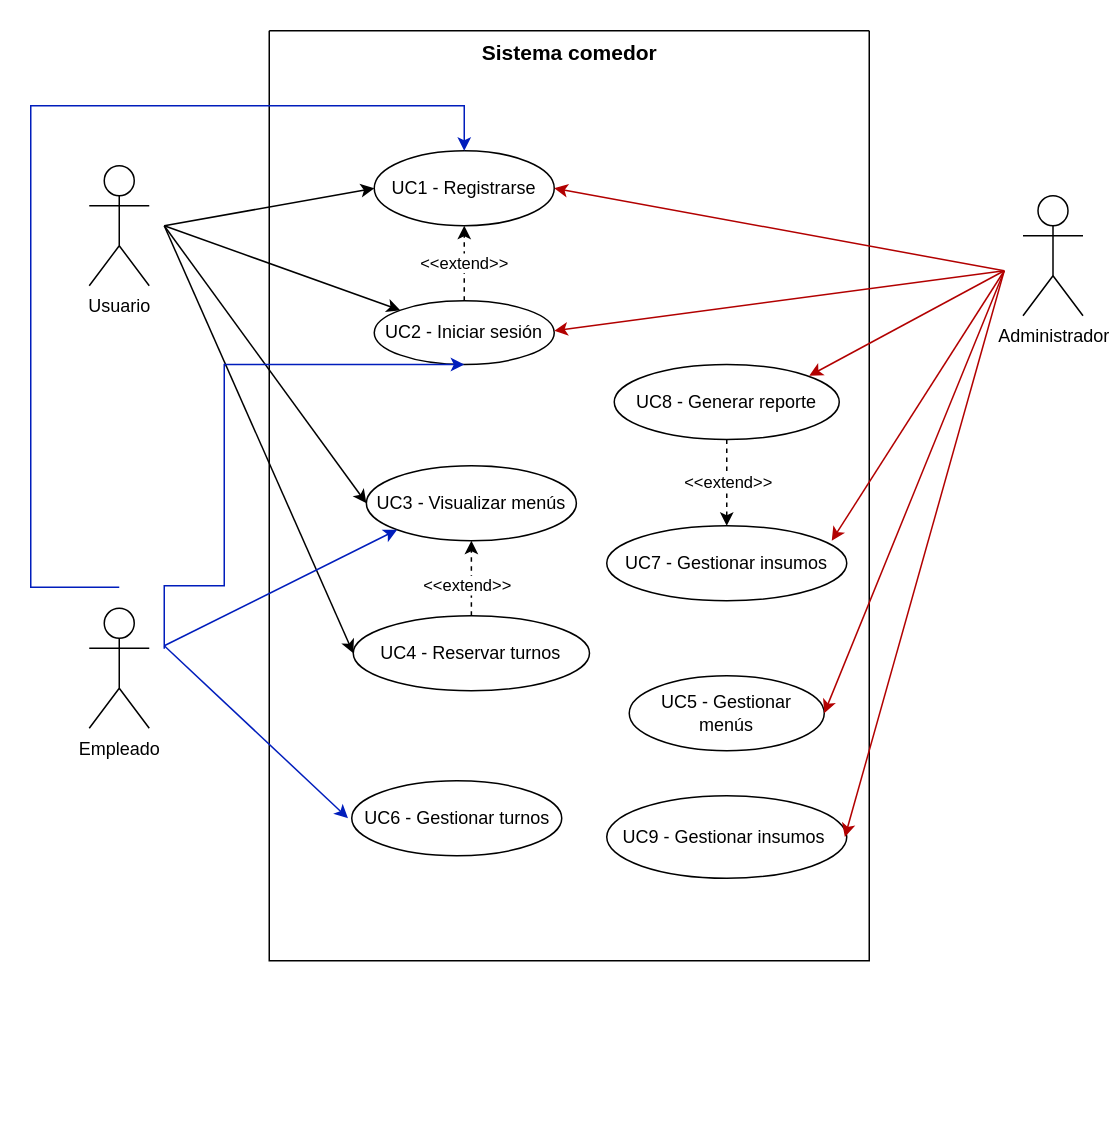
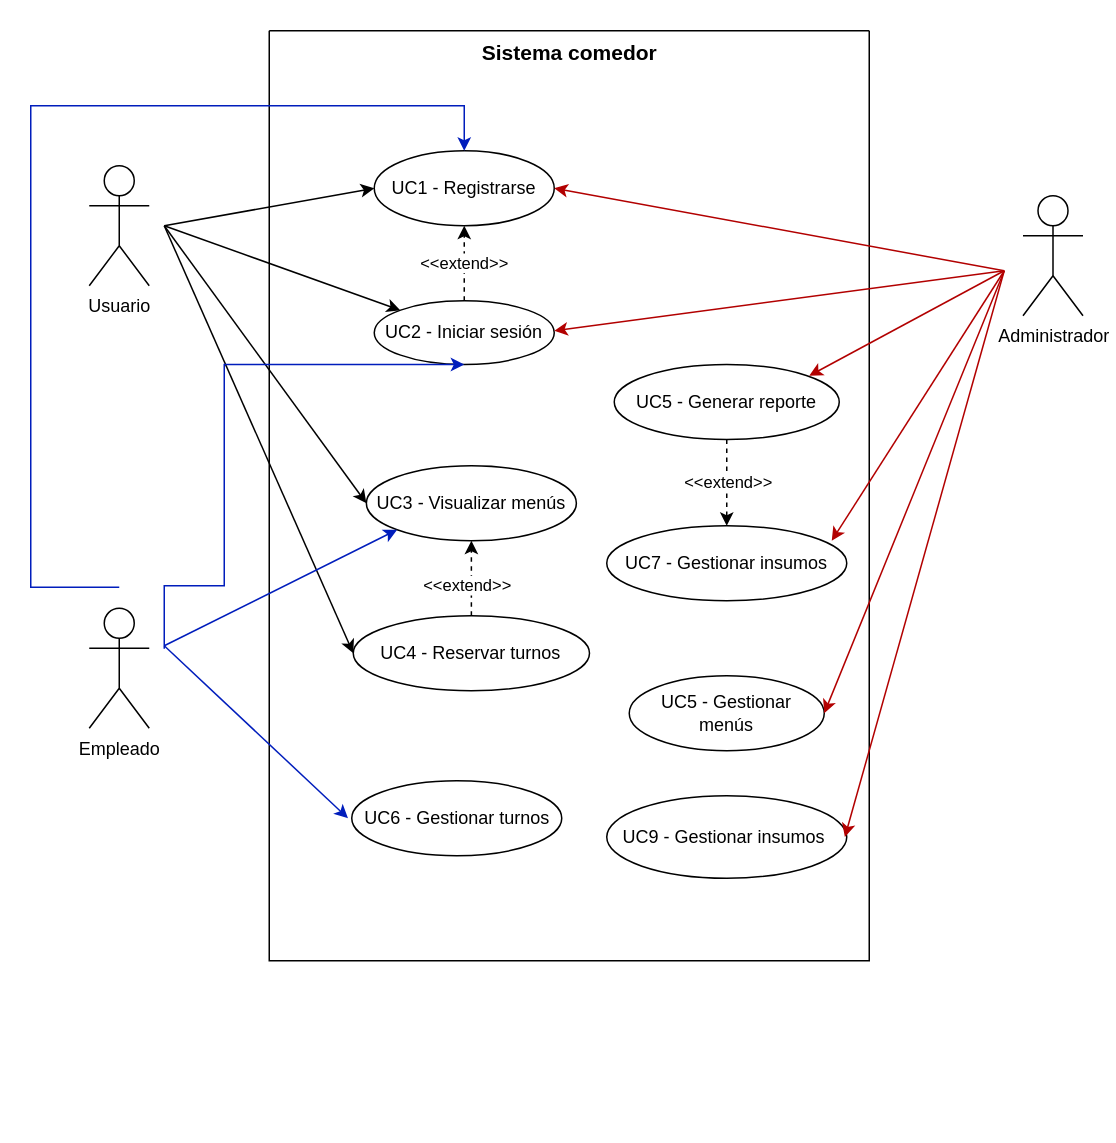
(727, 403) -> (727, 403)
